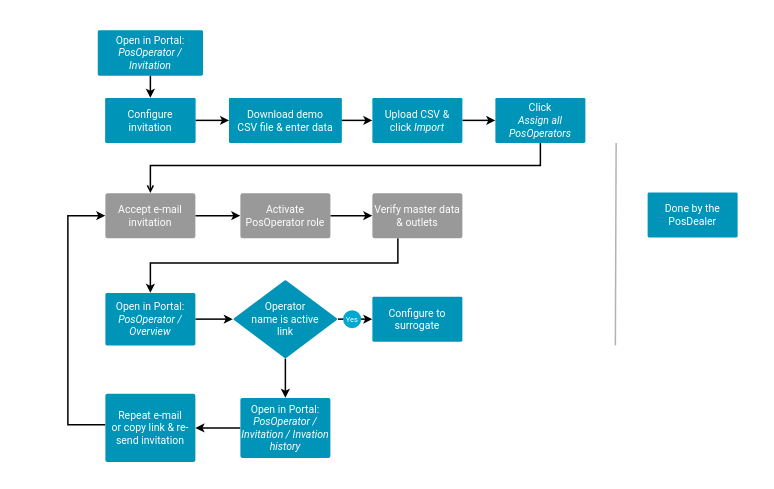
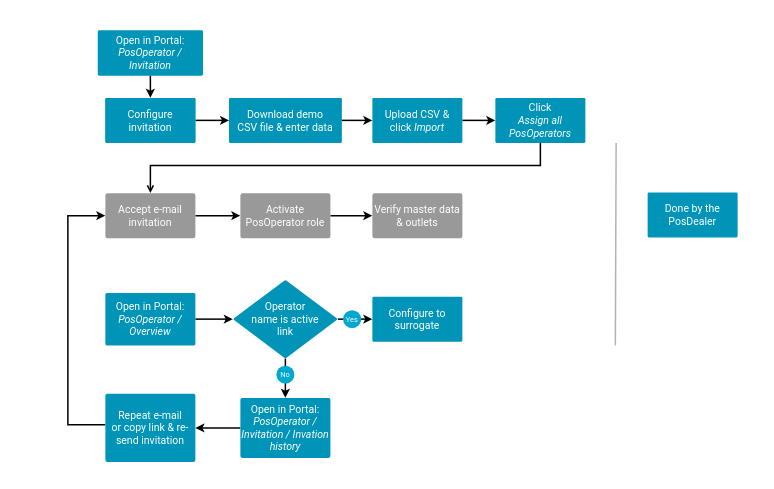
(275, 263) -> none
none -> (285, 375)
